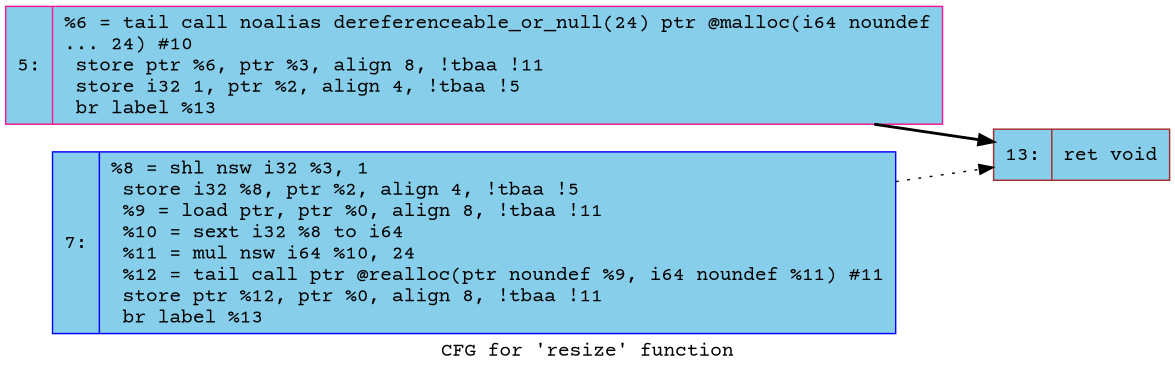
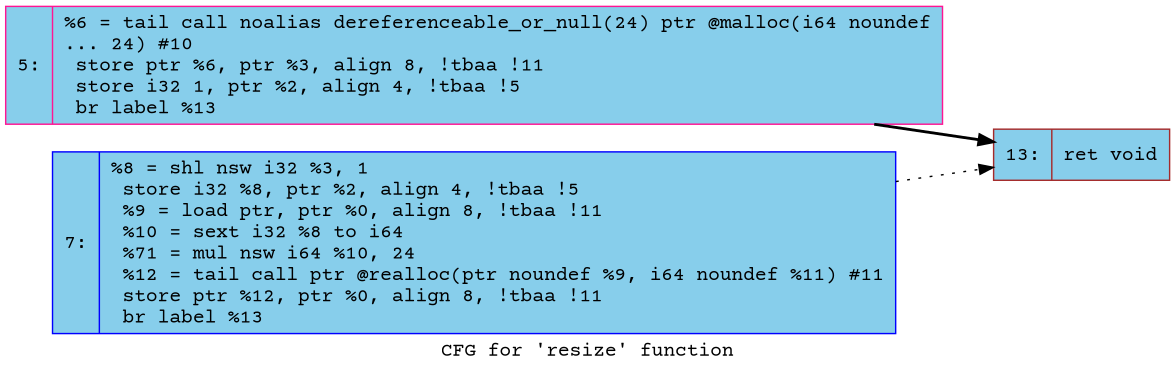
(263, 253) -> (263, 253)
